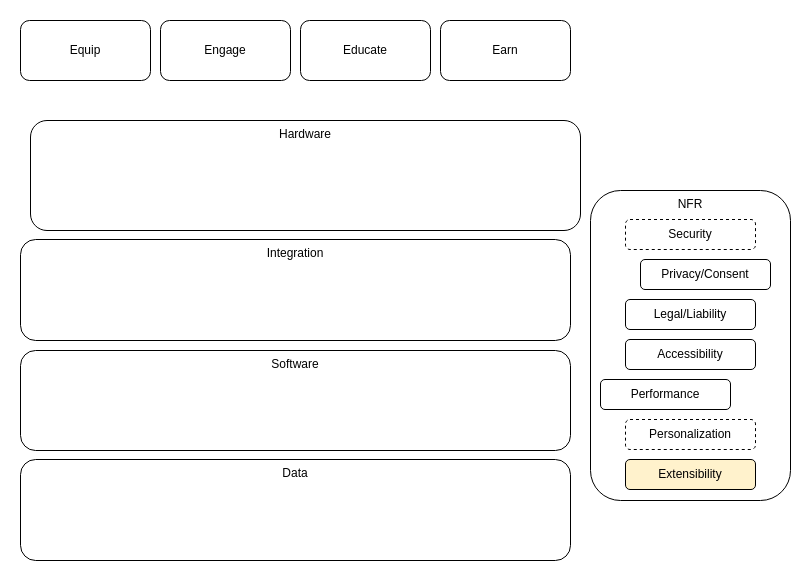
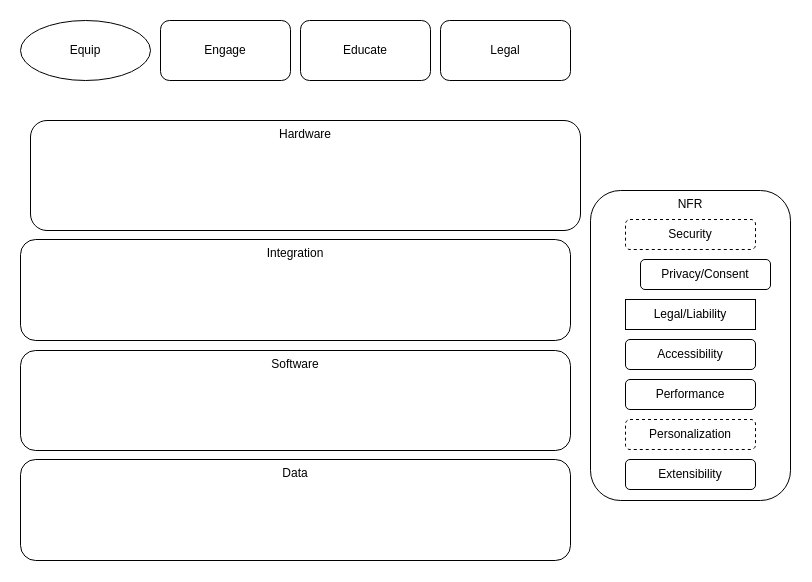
(86, 51) -> (86, 51)
(506, 51) -> (506, 51)
(691, 315) -> (691, 315)
(666, 395) -> (691, 395)
(691, 475) -> (691, 475)
